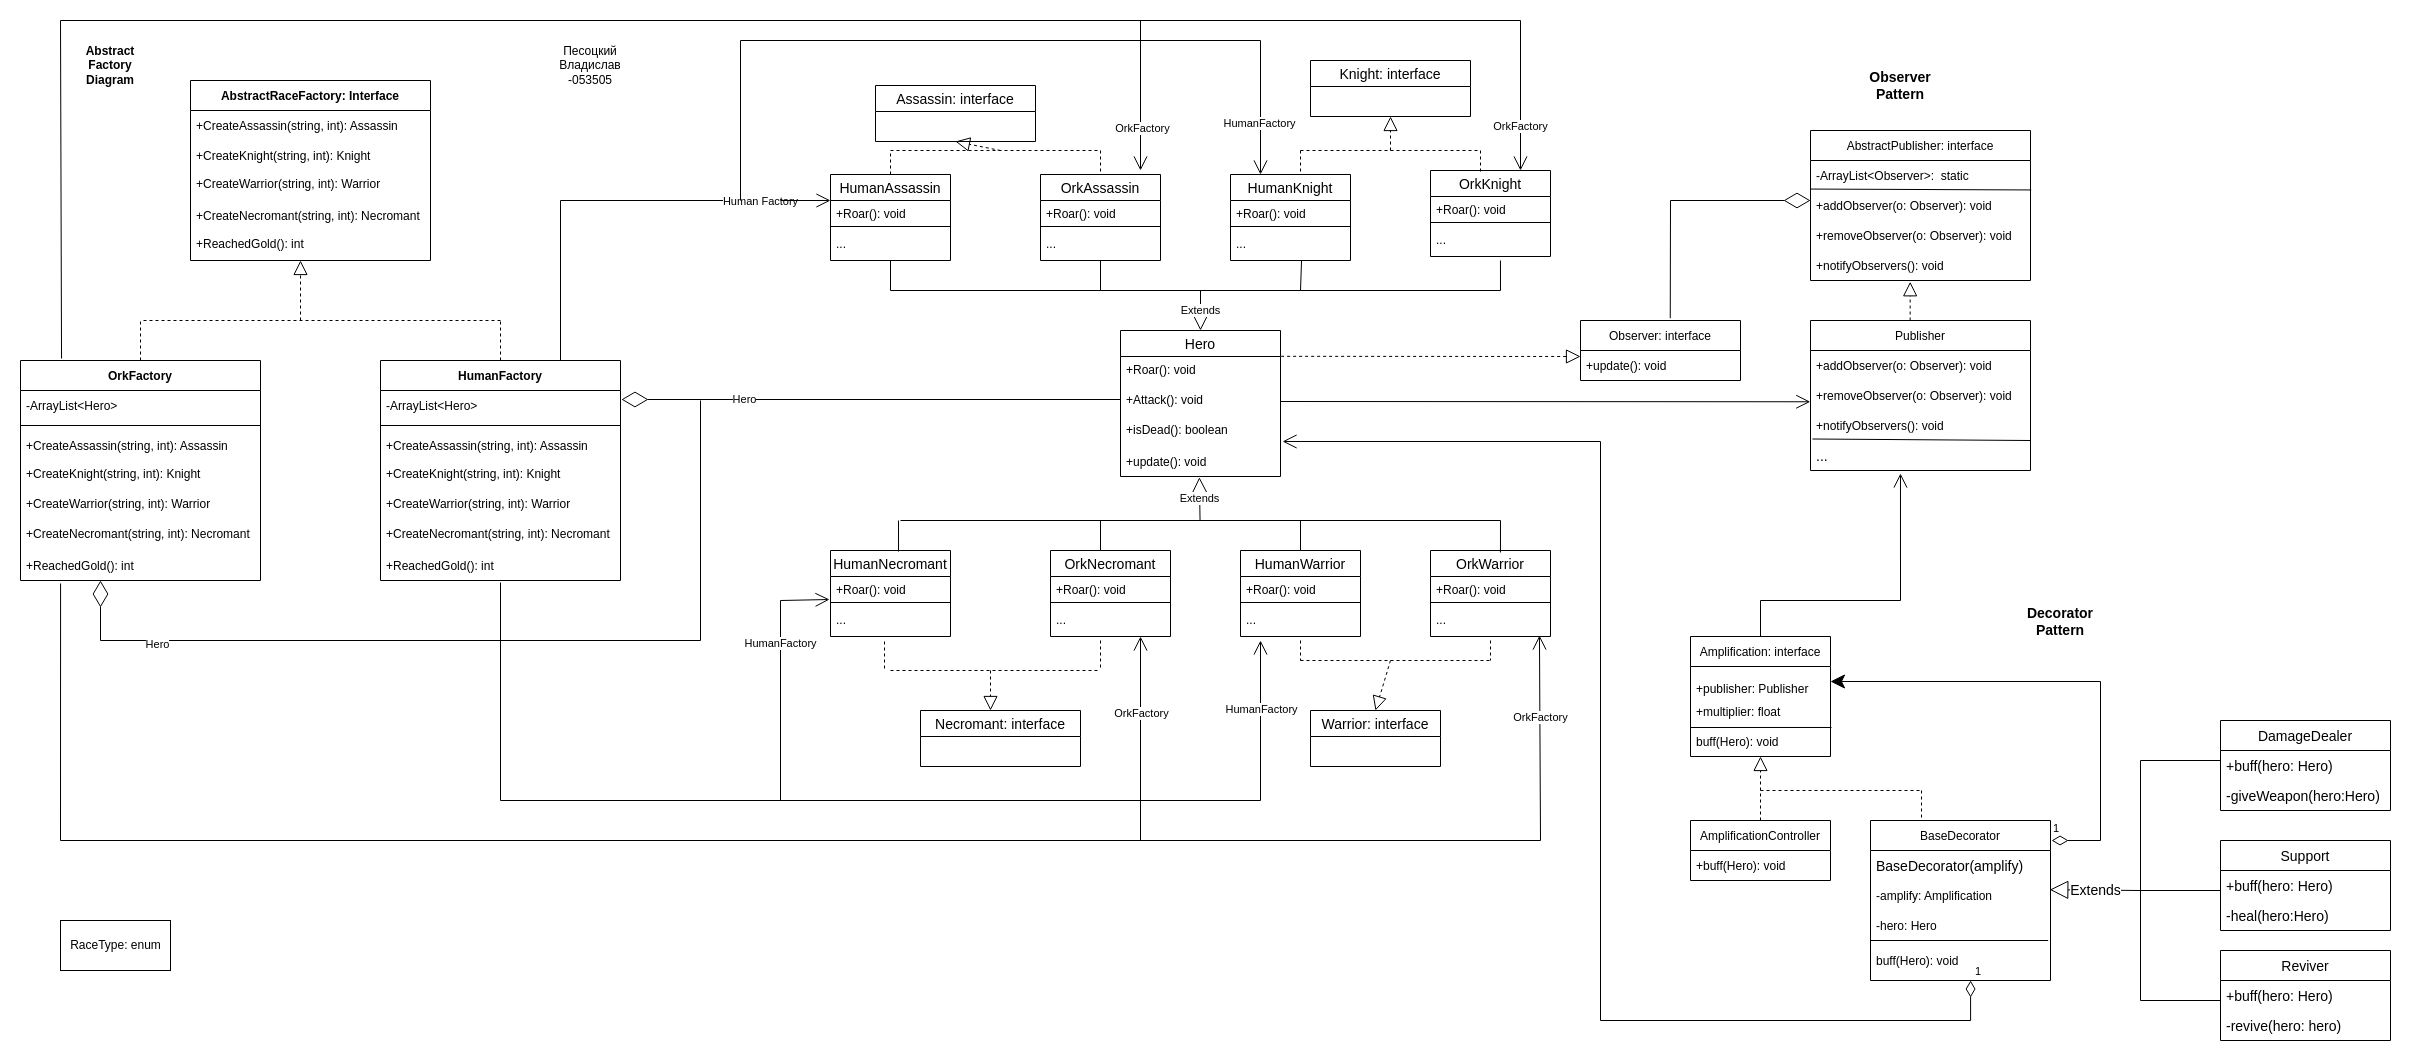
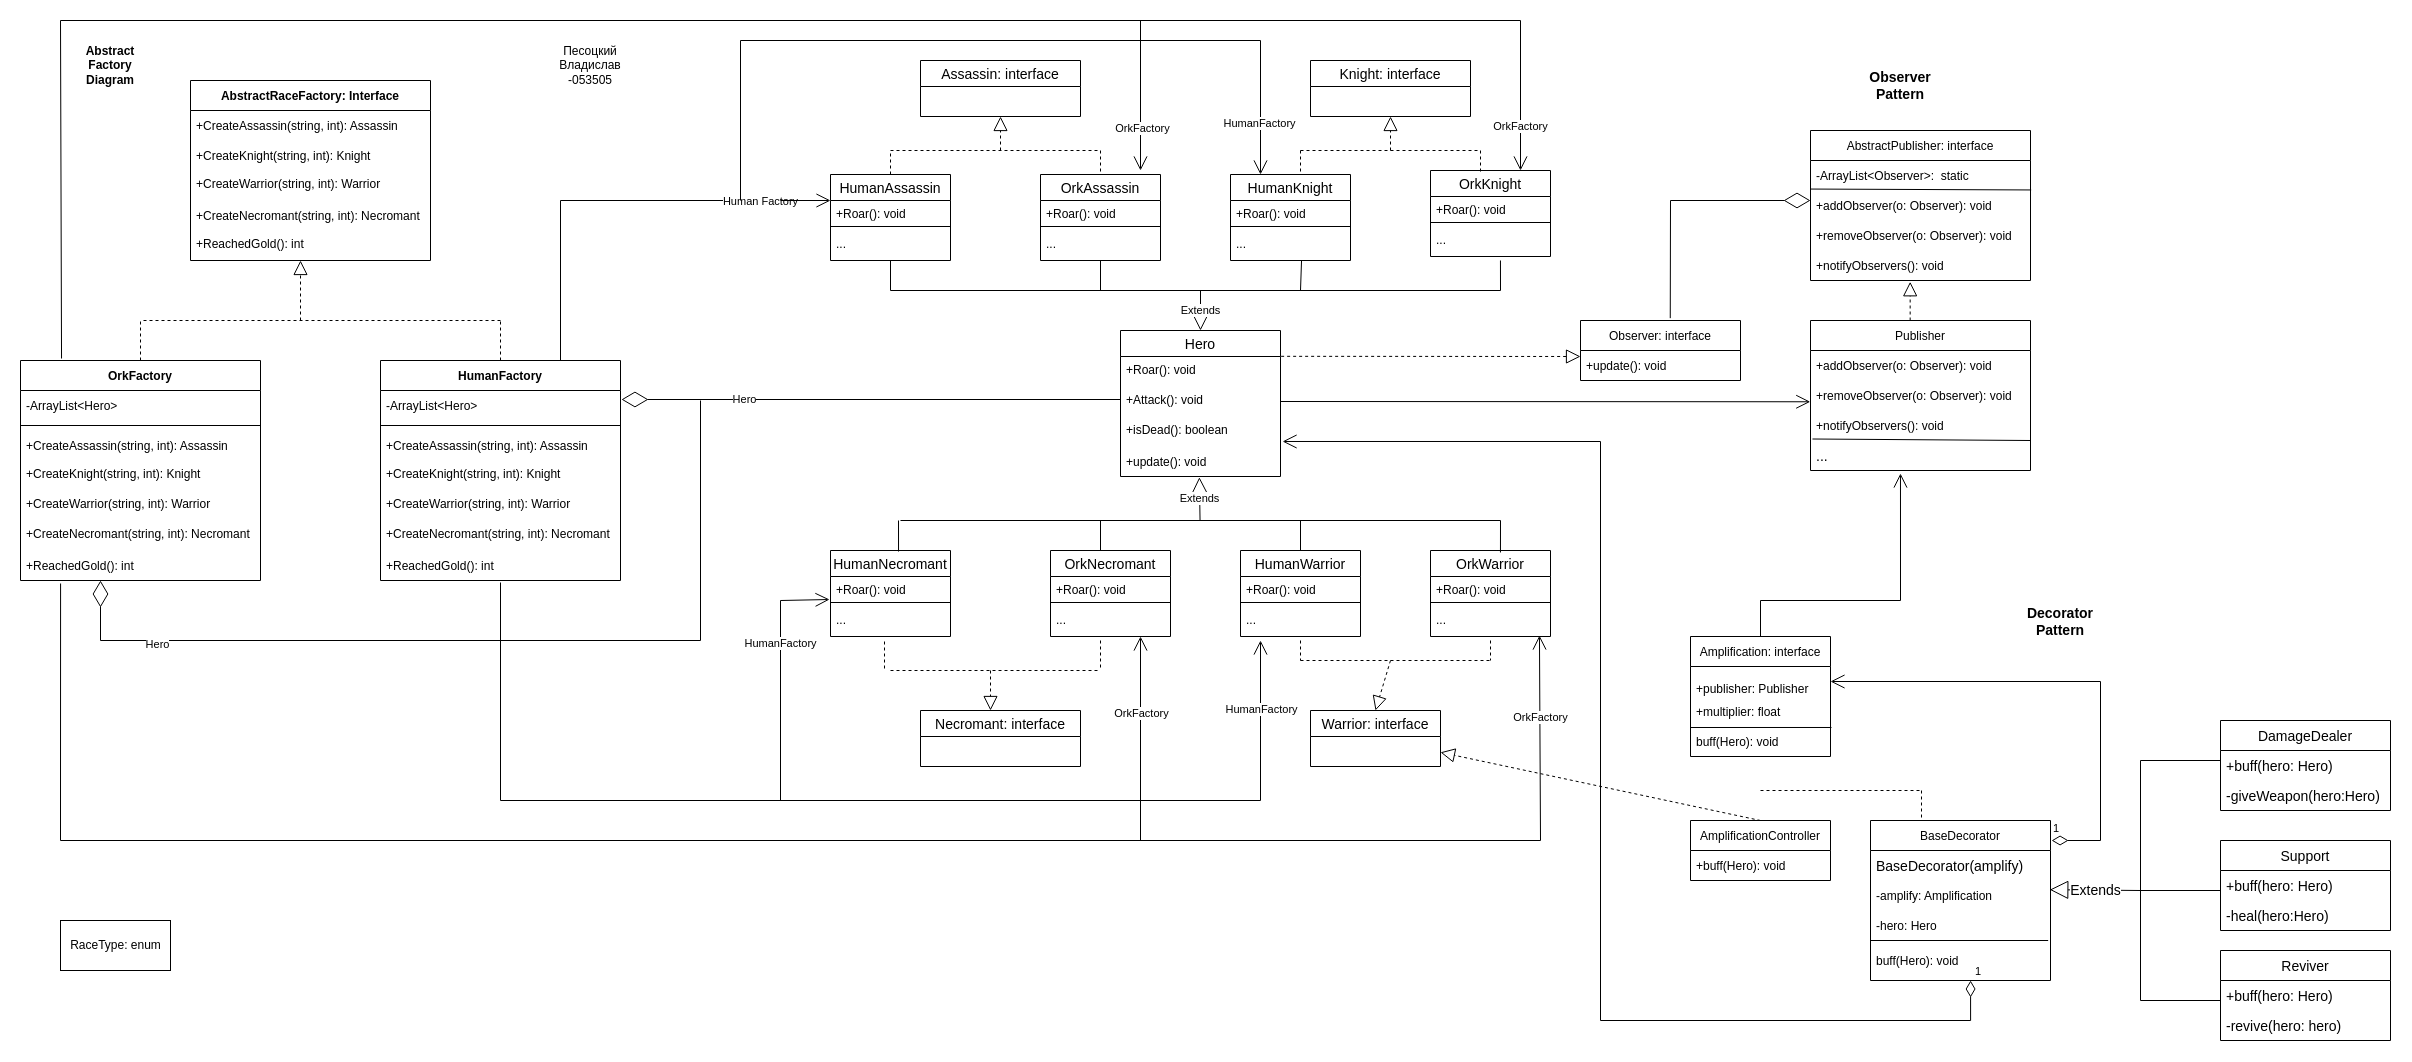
(956, 114) -> (1001, 89)
(1843, 682) -> (1839, 682)
(1761, 796) -> (1608, 788)
